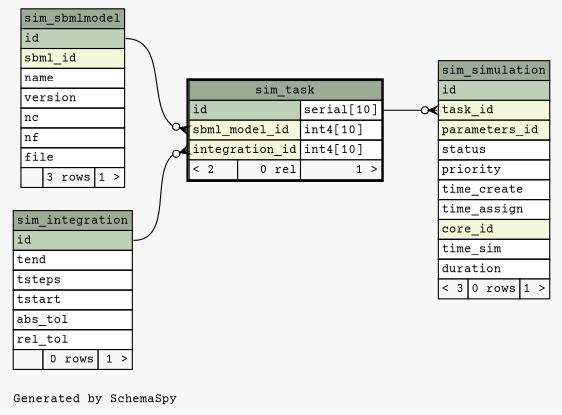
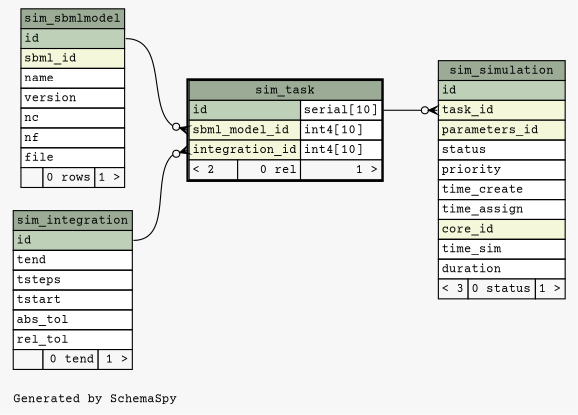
(69, 177) -> (69, 177)
(494, 288) -> (502, 288)
(72, 359) -> (72, 359)
